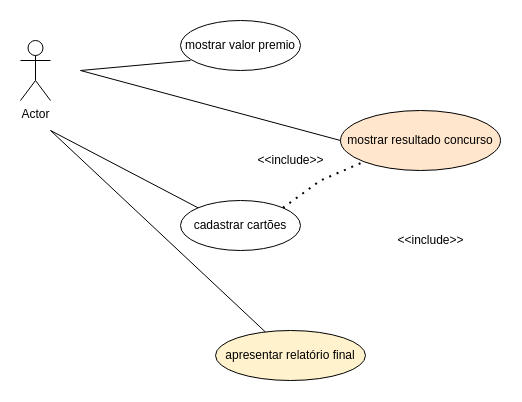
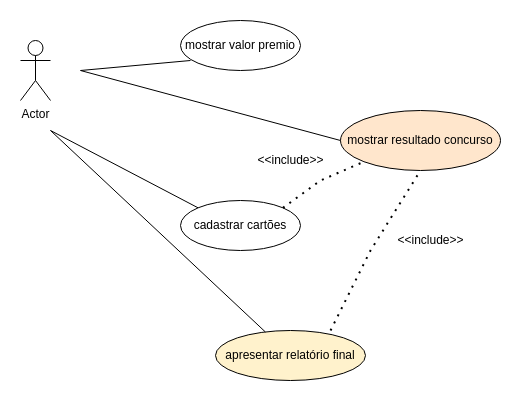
none -> (371, 250)
